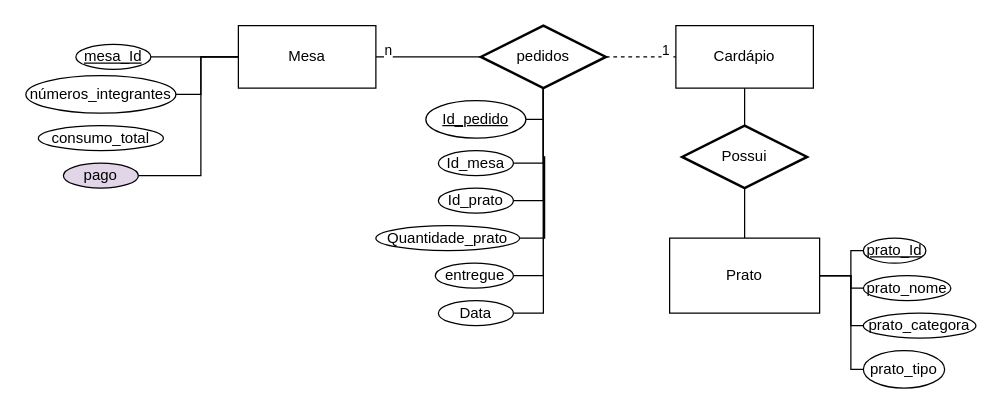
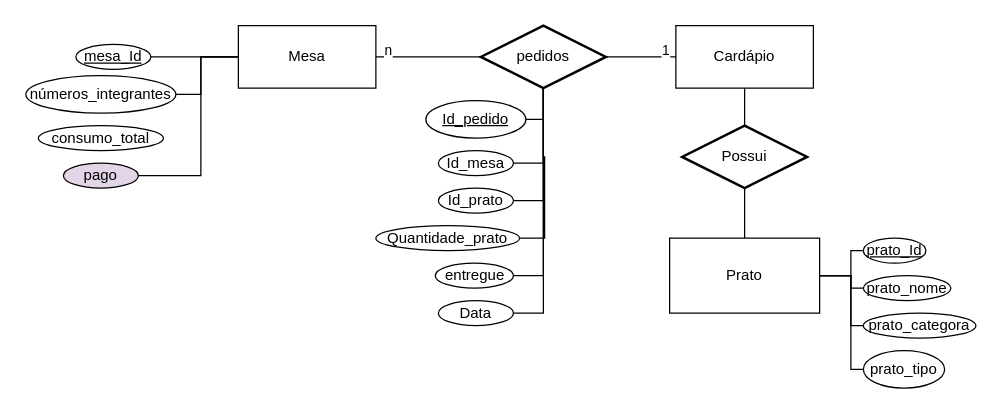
(633, 57) -> (633, 57)
